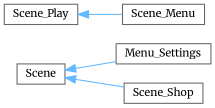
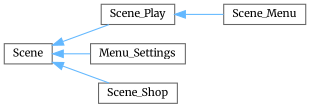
none -> (86, 33)
